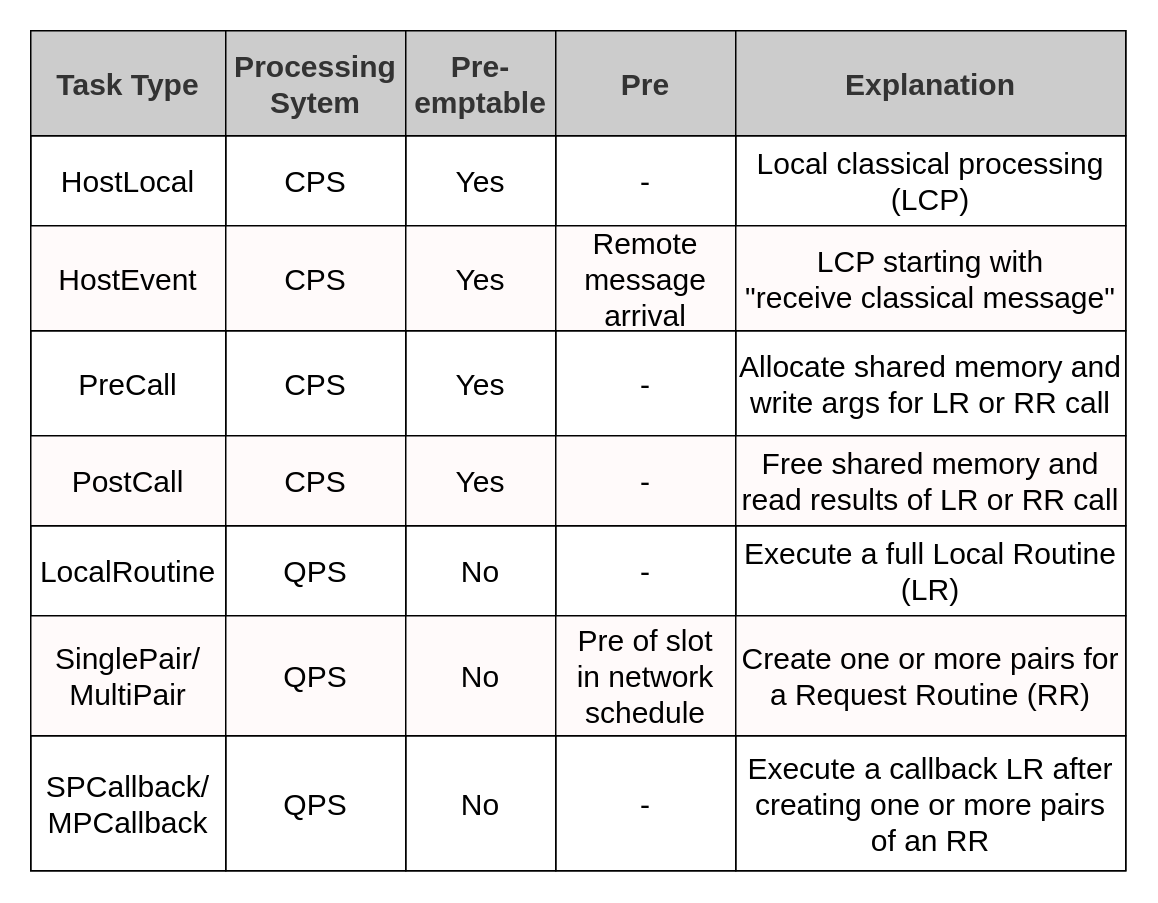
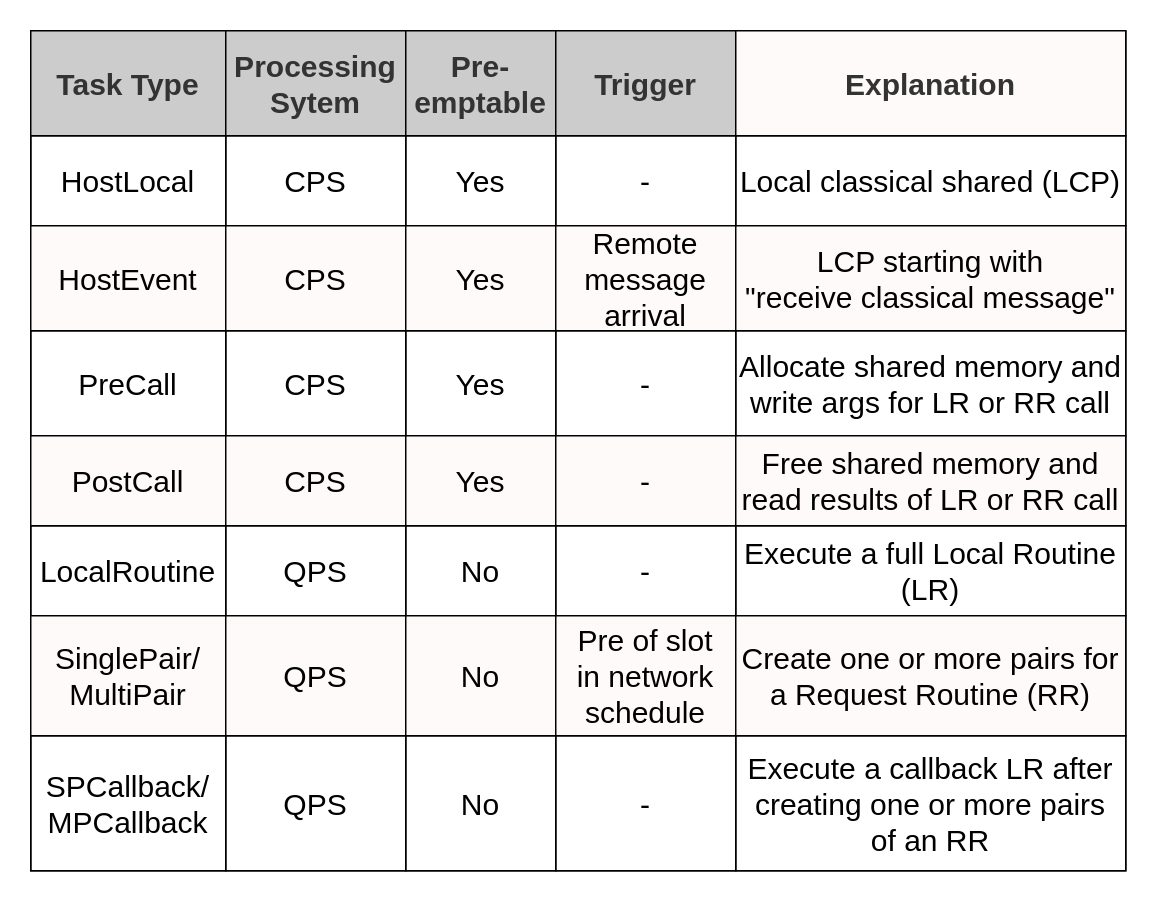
(646, 83) -> (646, 83)
(931, 83) -> (931, 83)
(931, 181) -> (931, 181)
